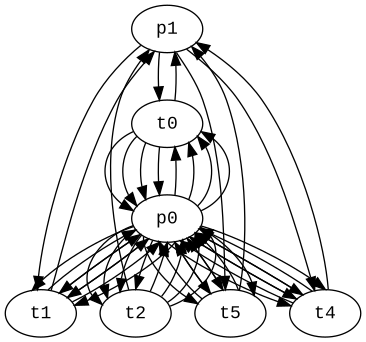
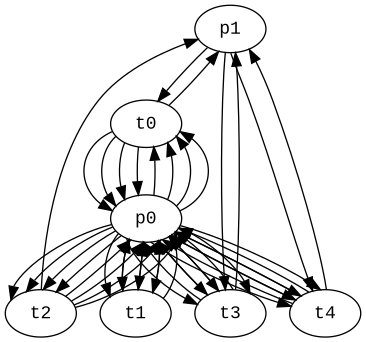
(70, 151) -> none
(86, 171) -> none
(230, 313) -> (230, 313)
